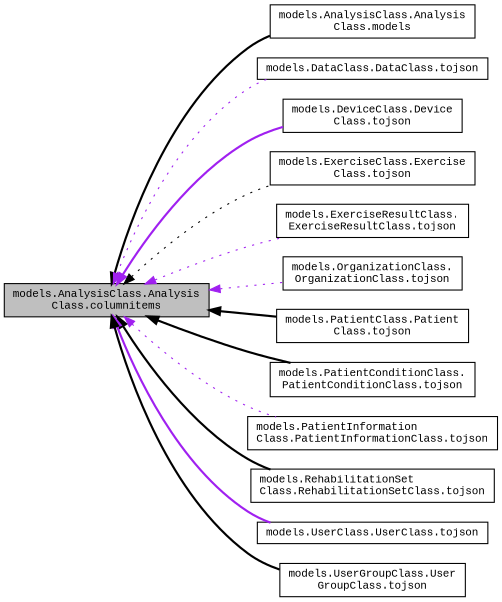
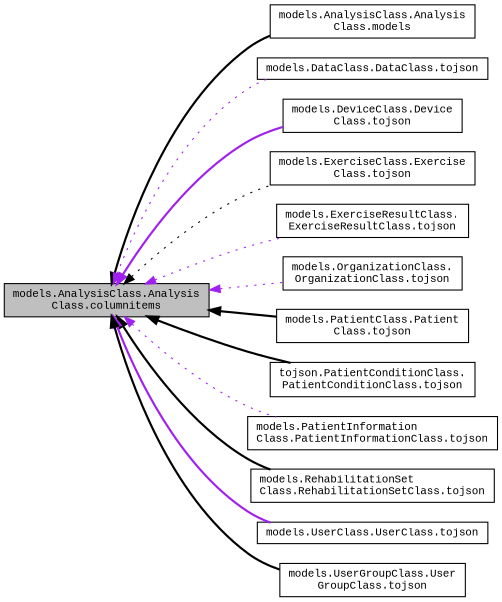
(373, 380) -> (373, 380)
